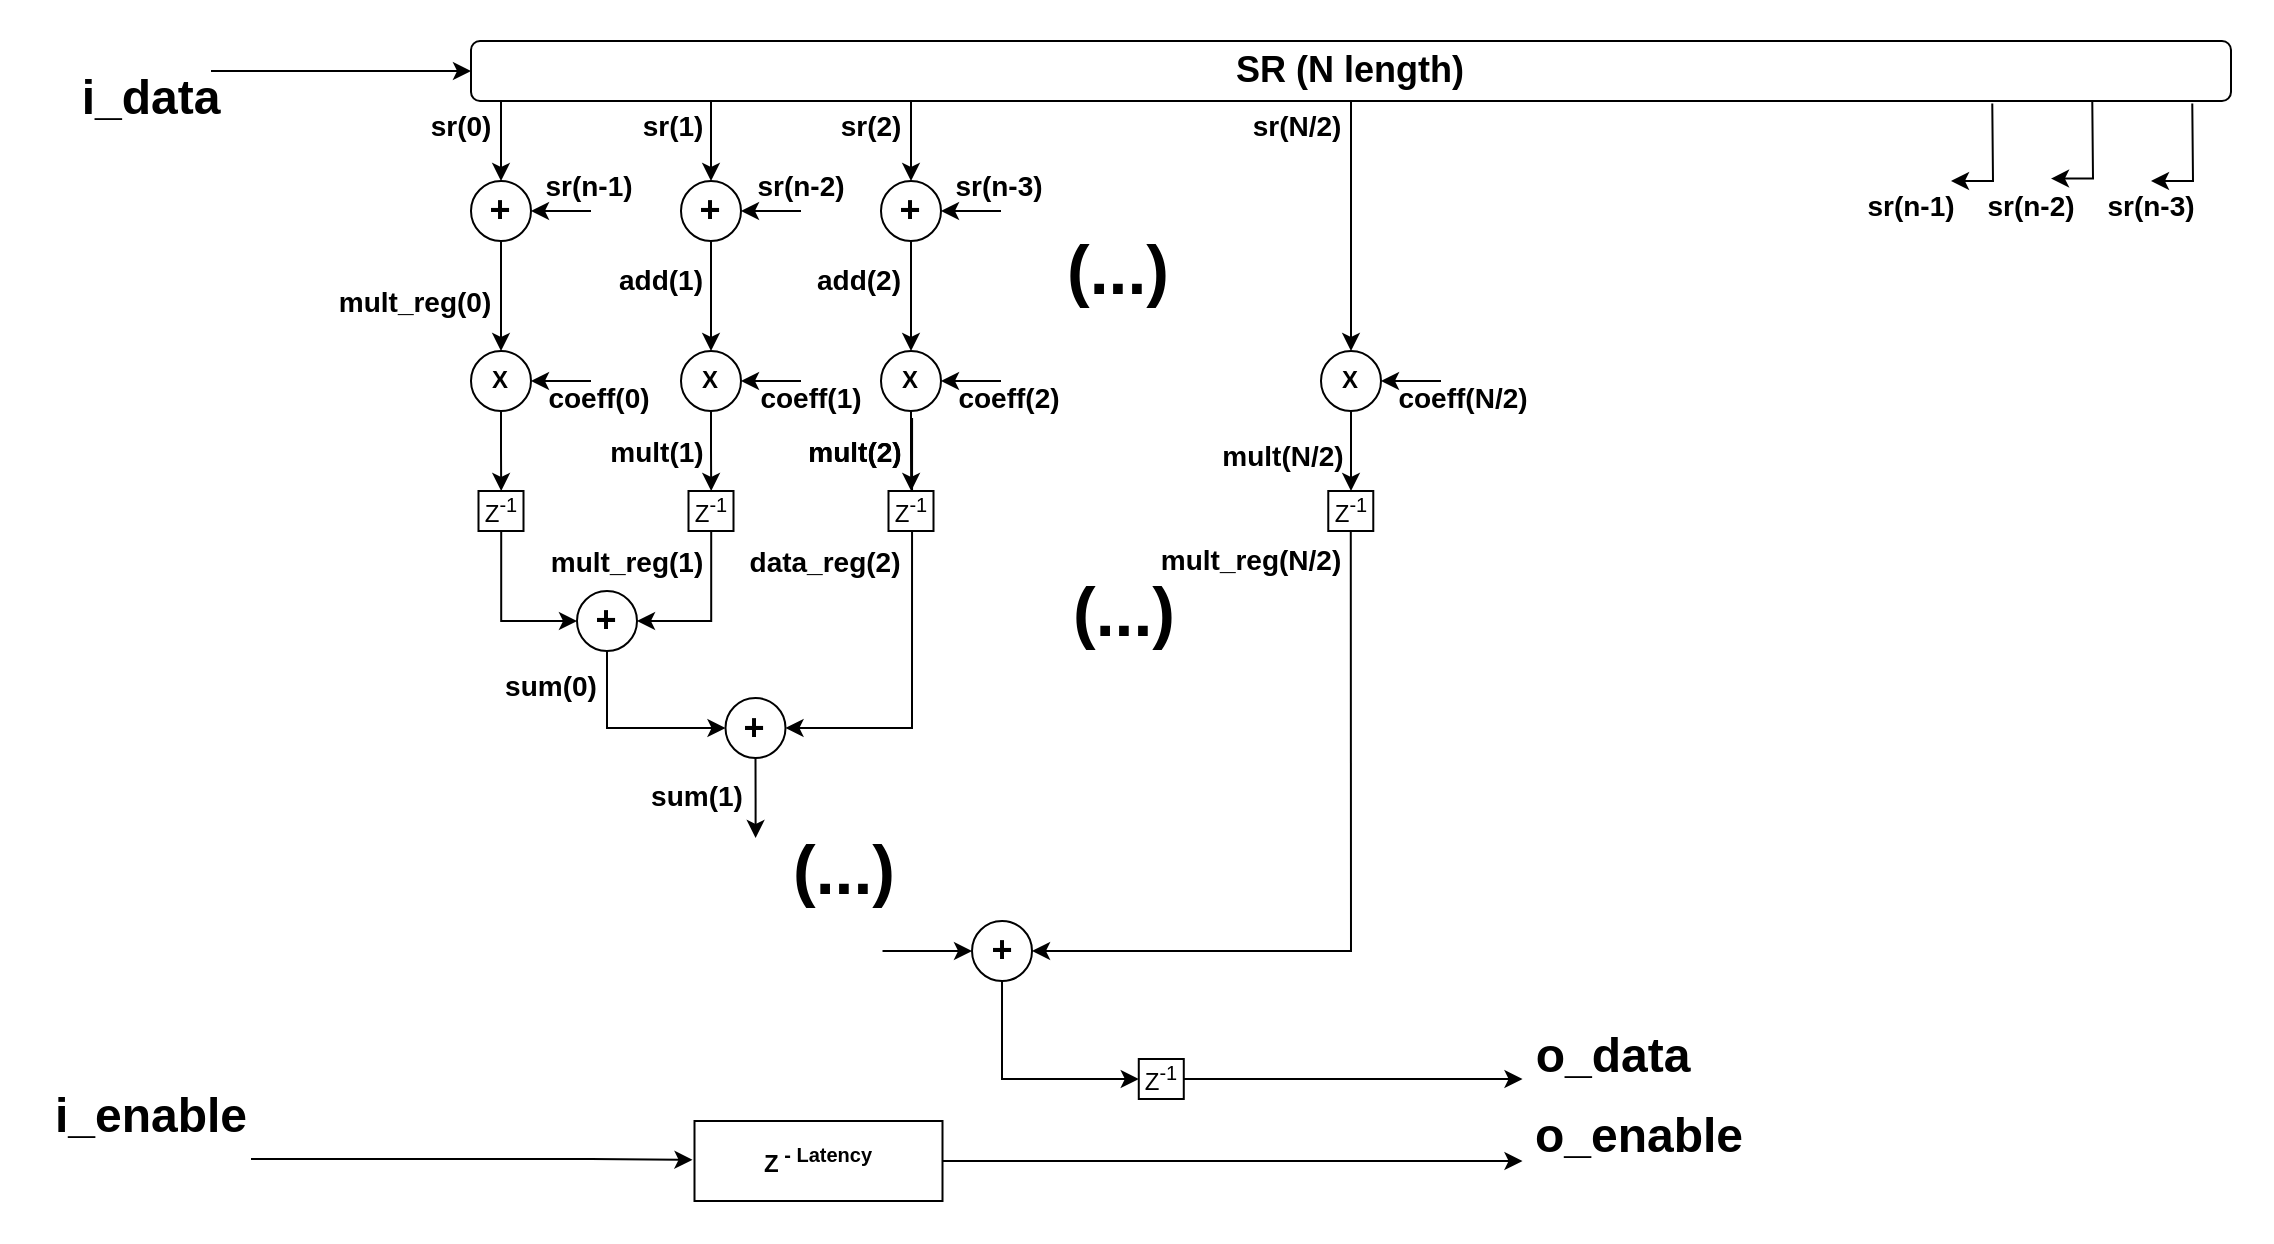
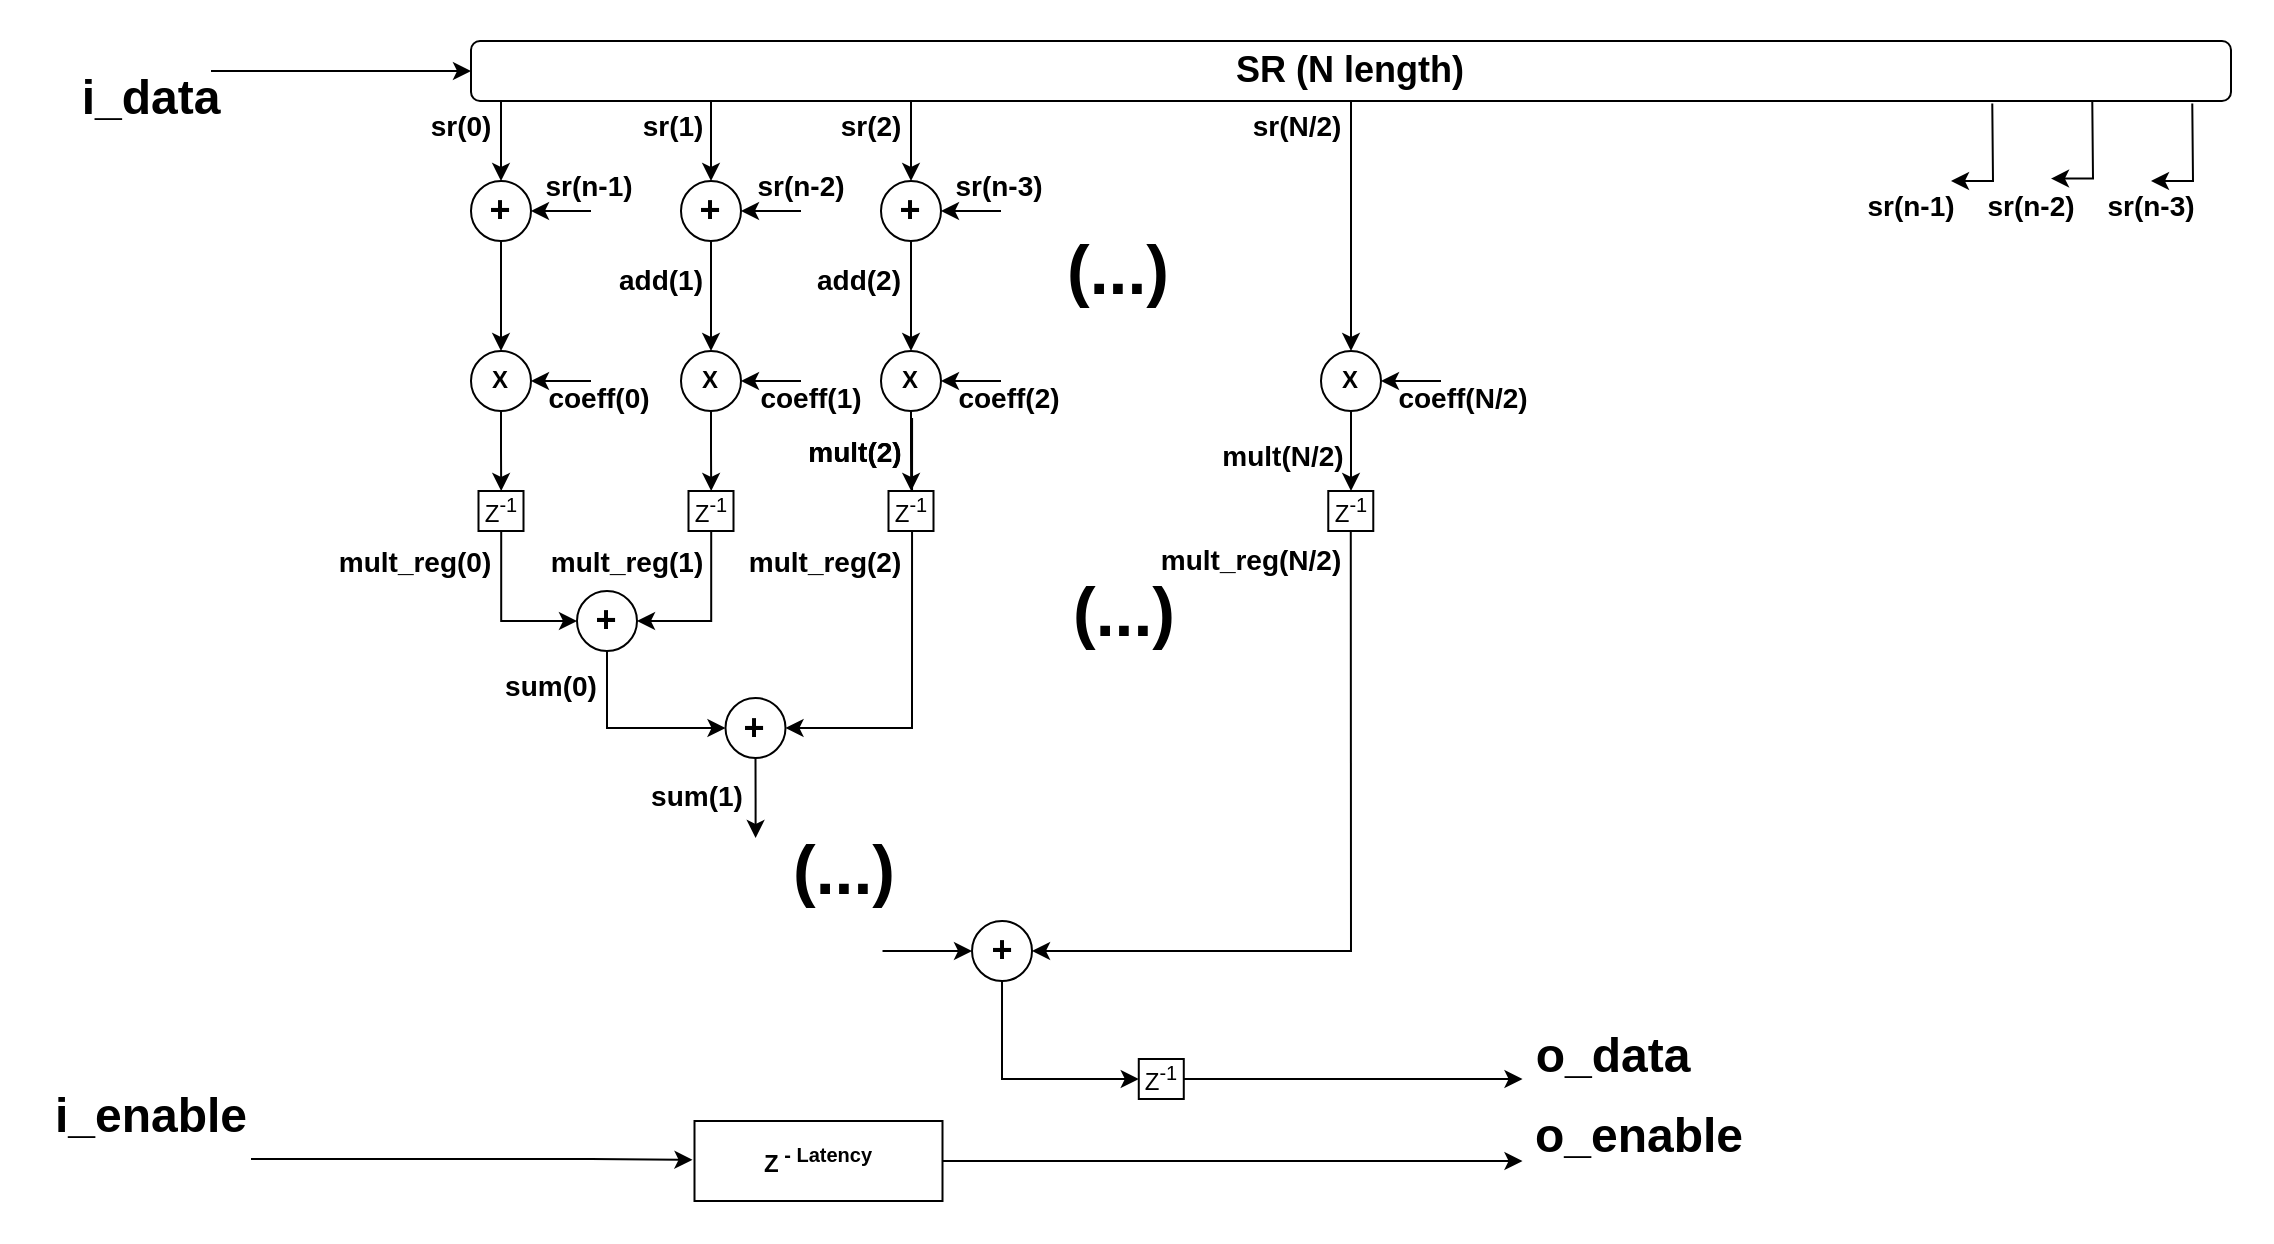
(415, 302) -> (415, 562)
(658, 452) -> none
(826, 563) -> (826, 563)
